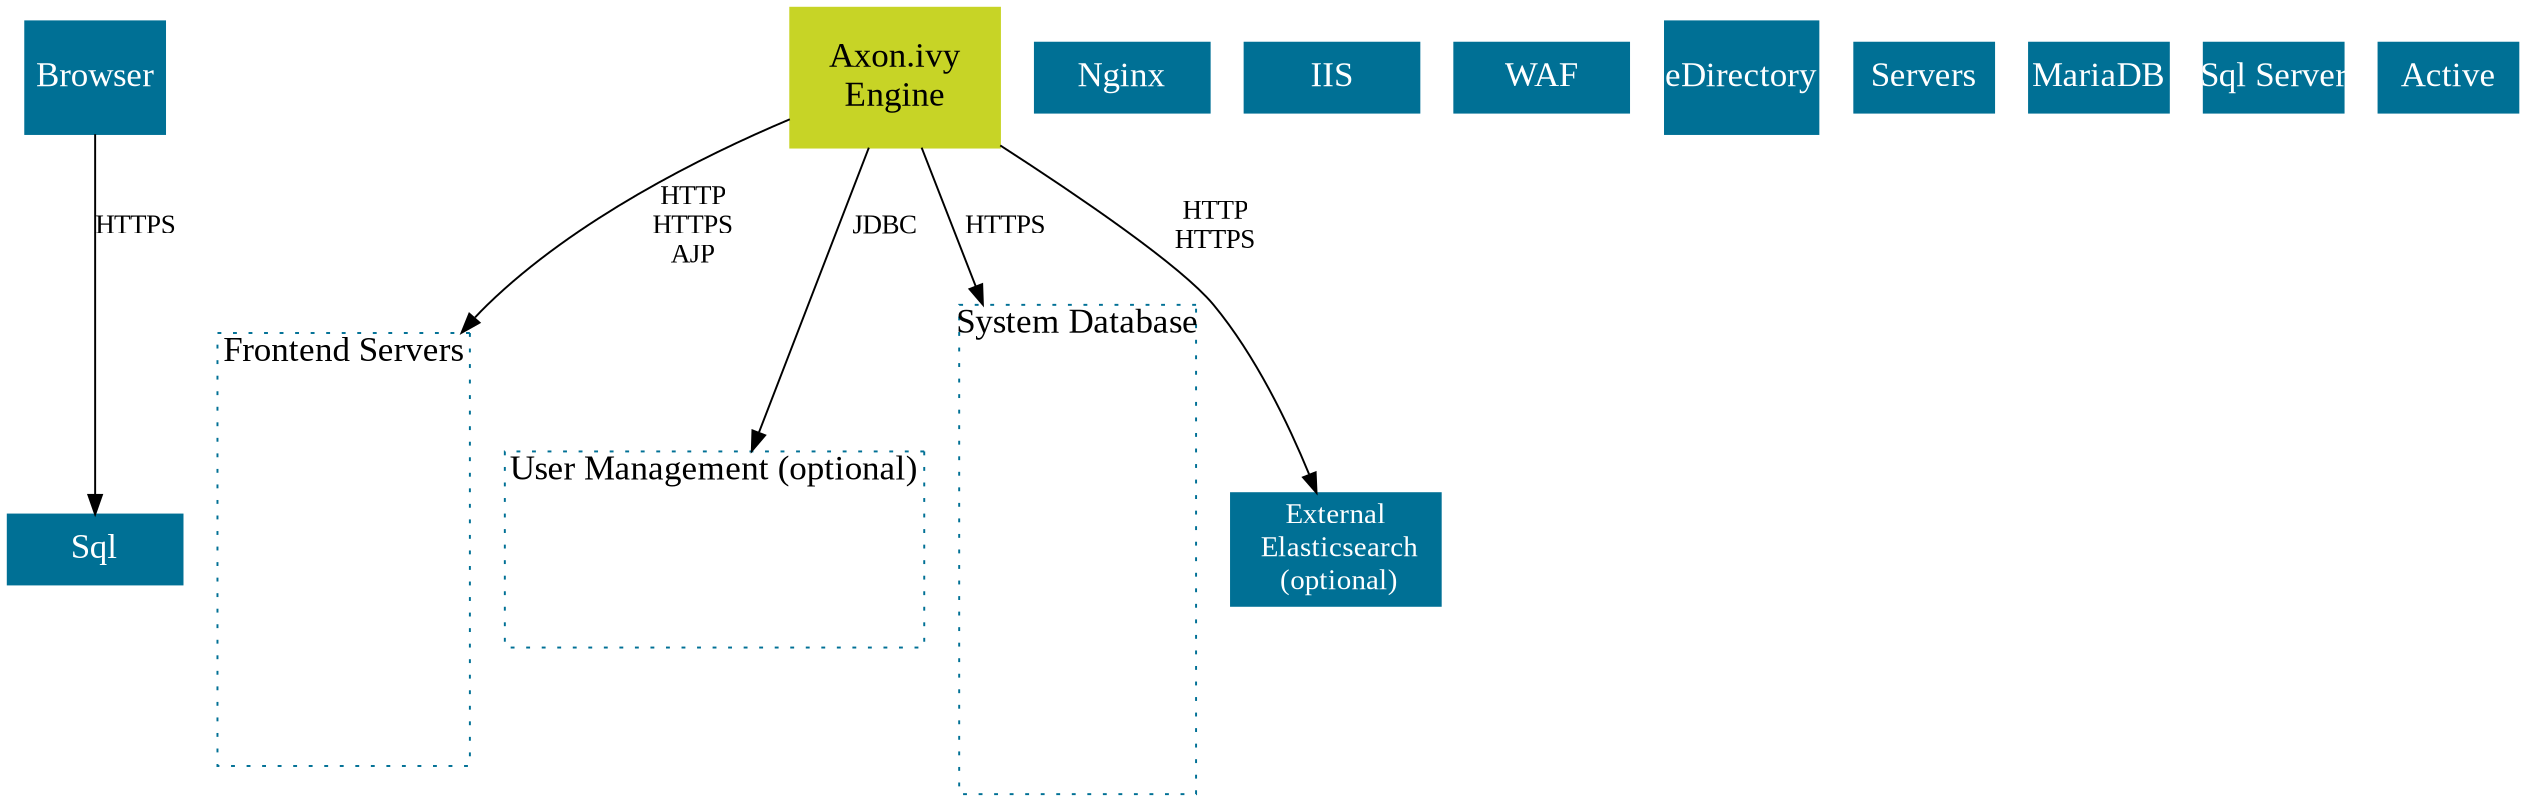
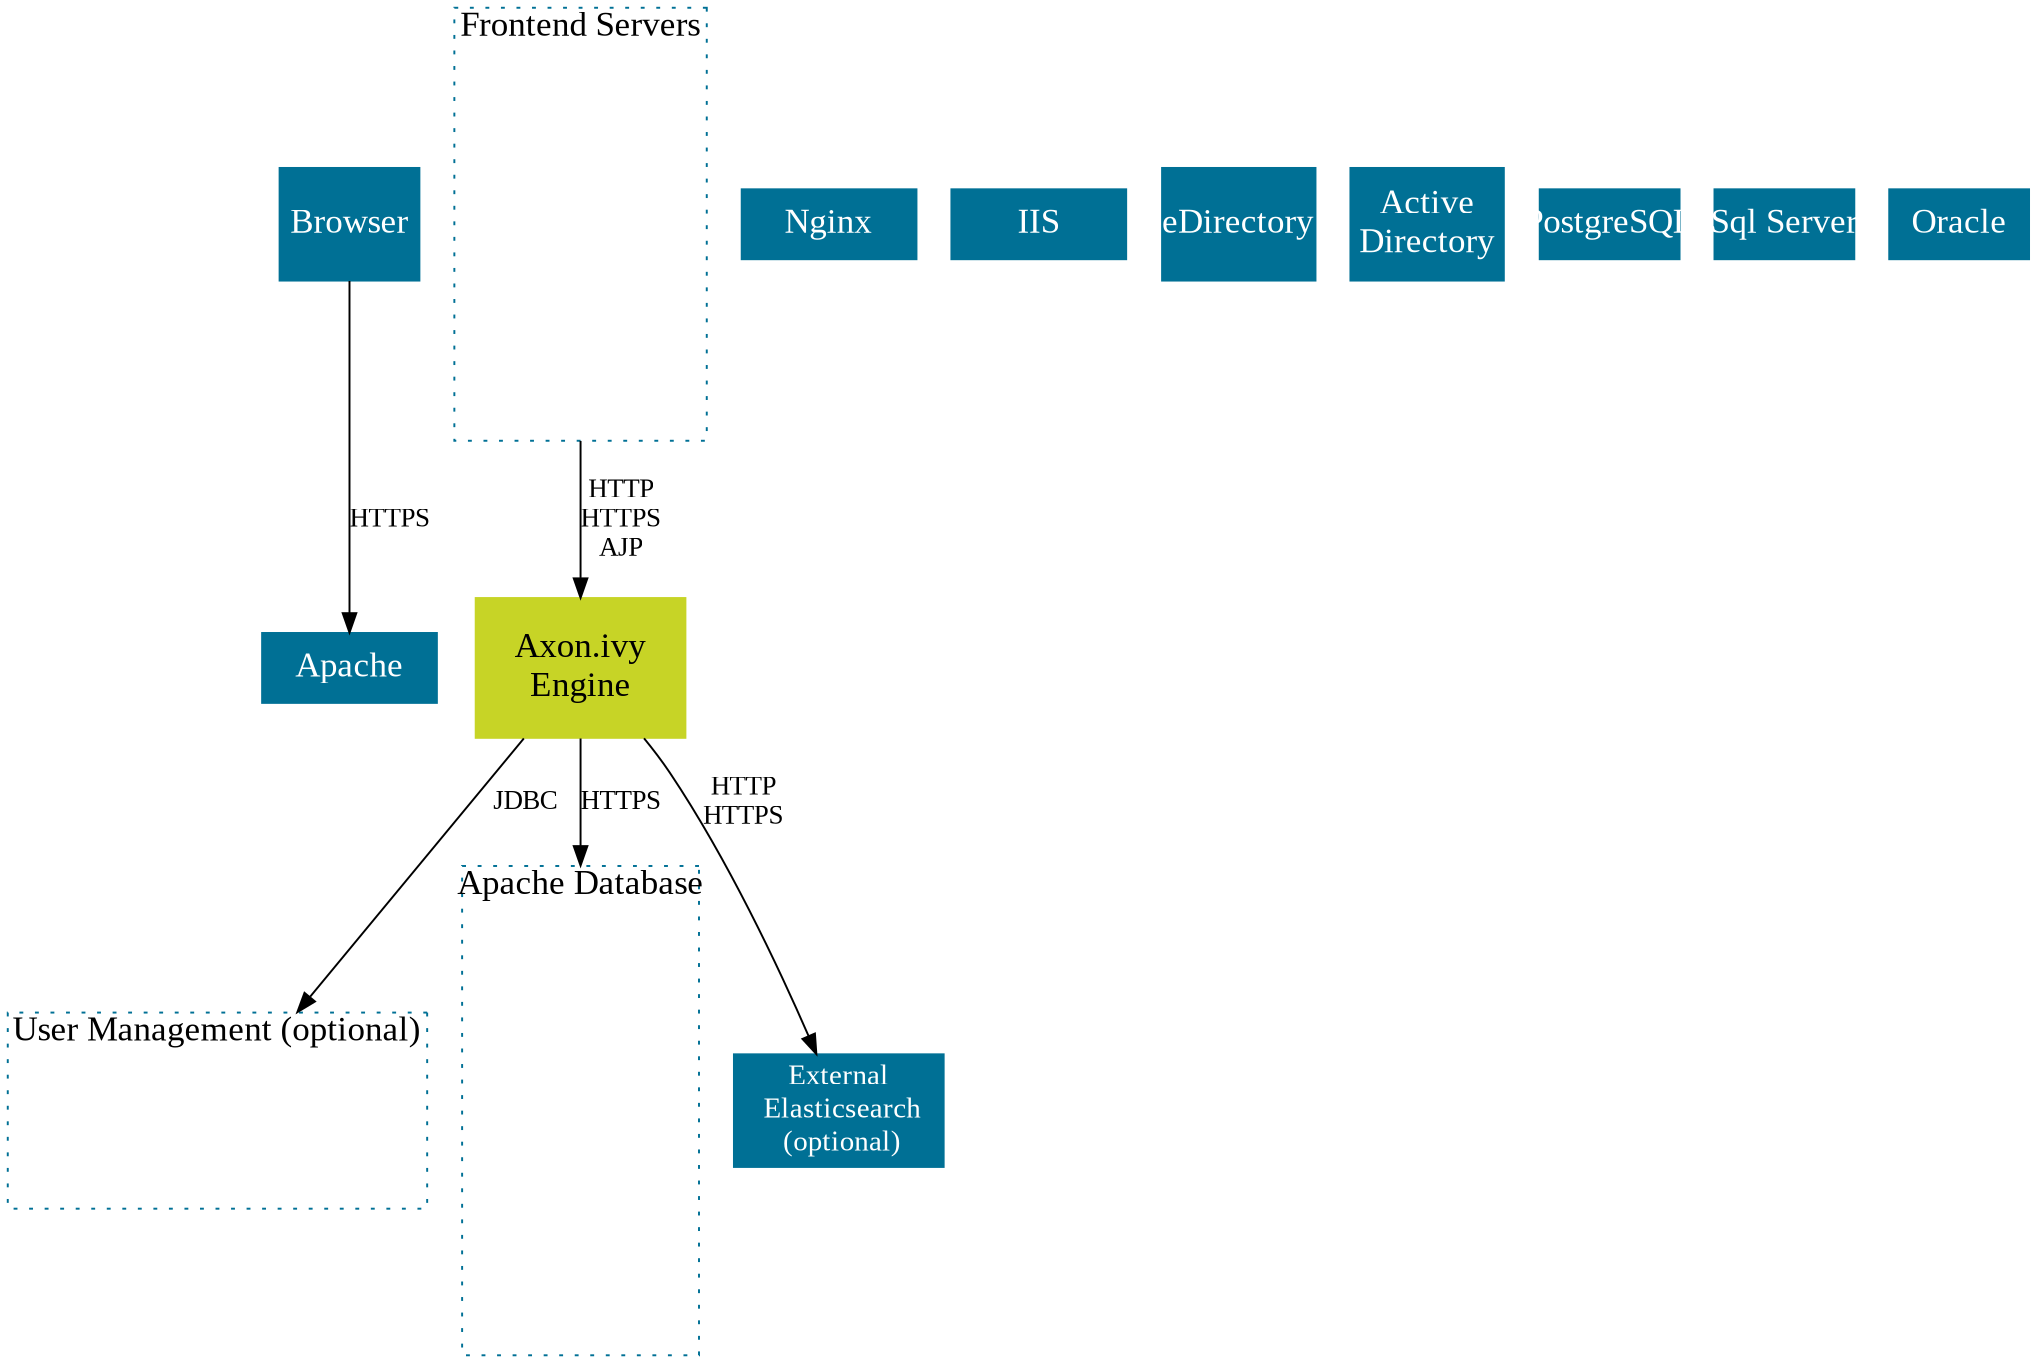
(1542, 78) -> none
(1924, 78) -> (1610, 224)
(2099, 78) -> none
(2448, 78) -> (1959, 224)
(623, 204) -> (581, 509)
none -> (1427, 224)
(95, 549) -> (350, 668)
(1078, 549) -> (581, 1111)
